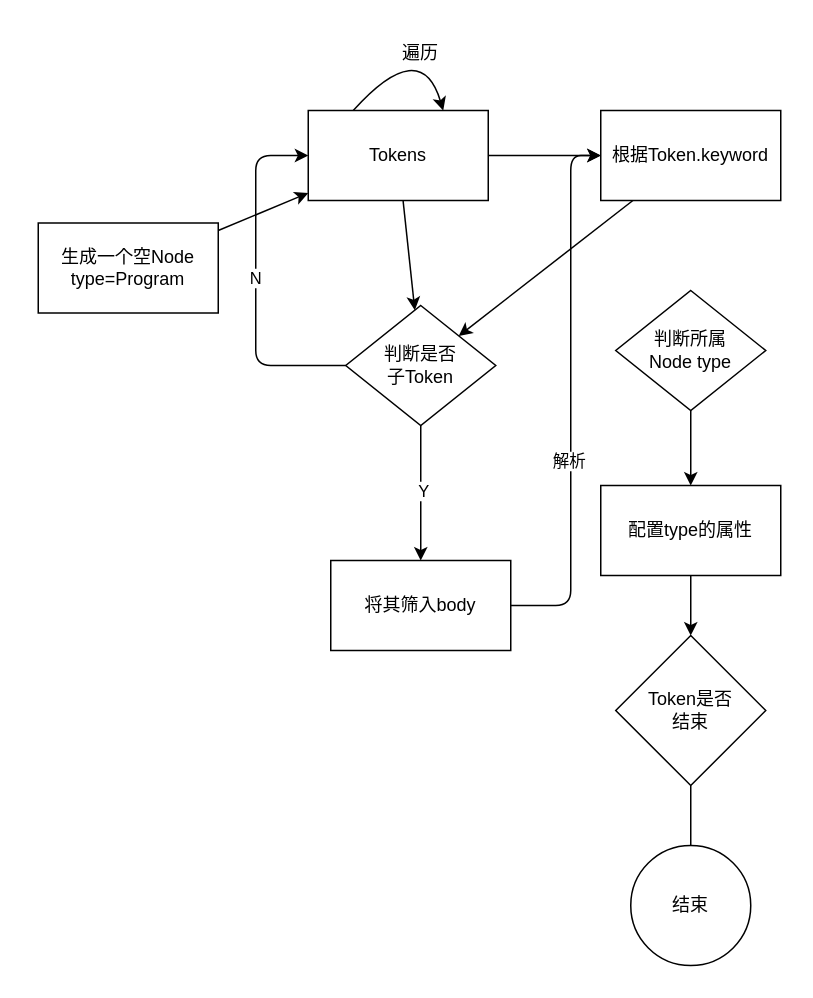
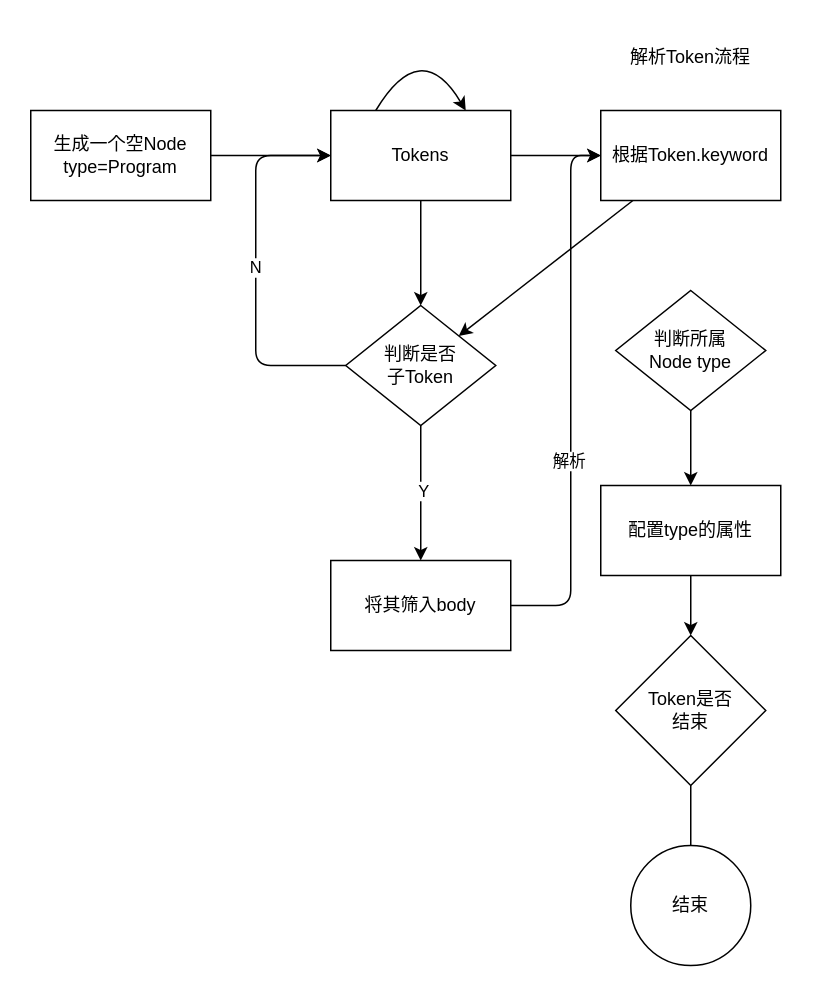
(421, 53) -> none
none -> (691, 58)
(398, 155) -> (421, 155)
(128, 268) -> (121, 155)
